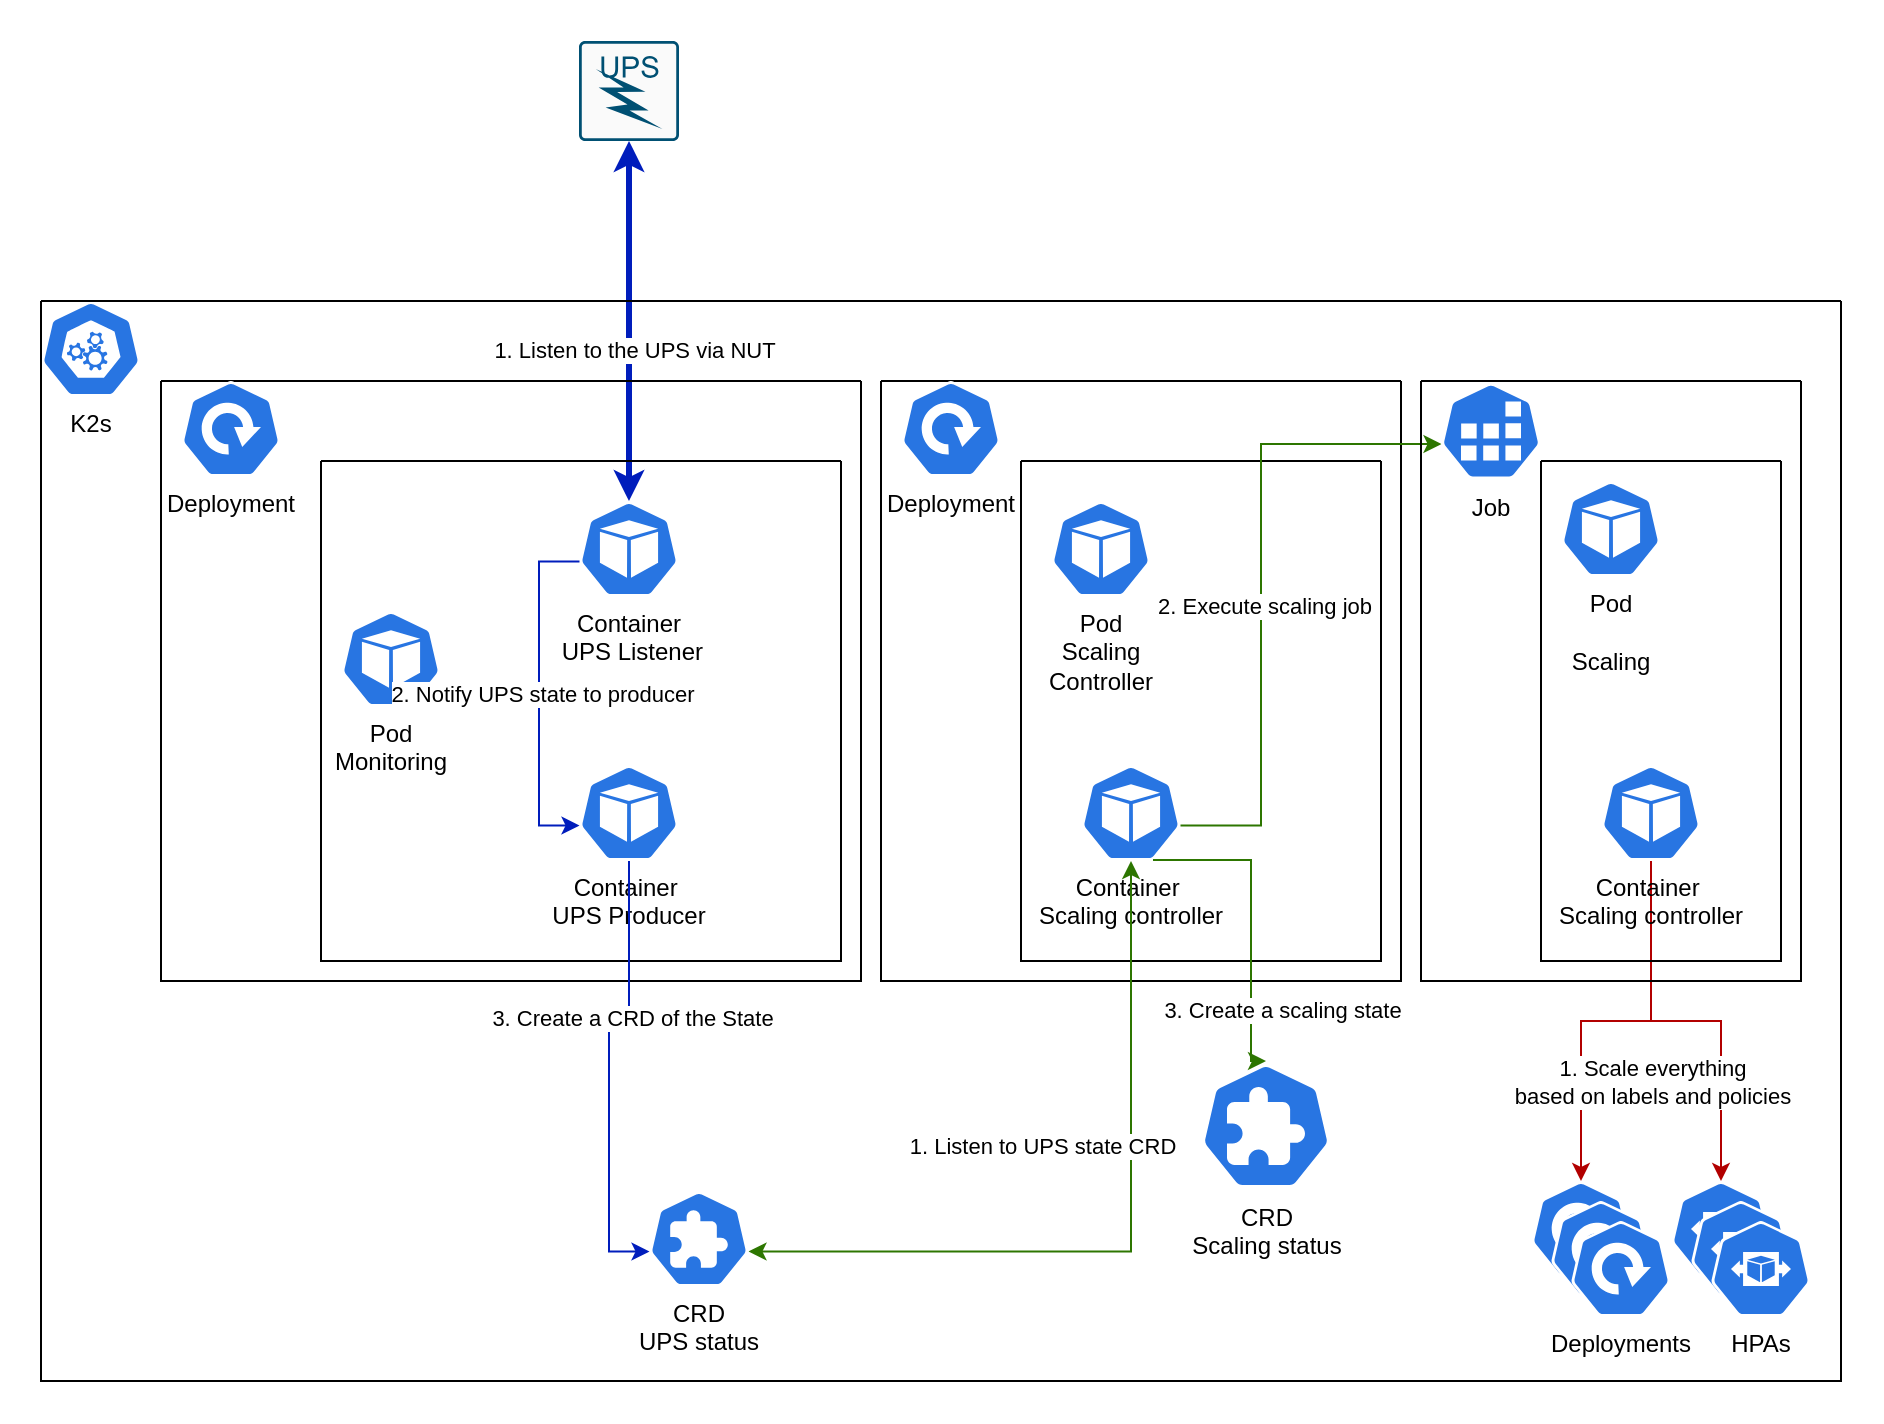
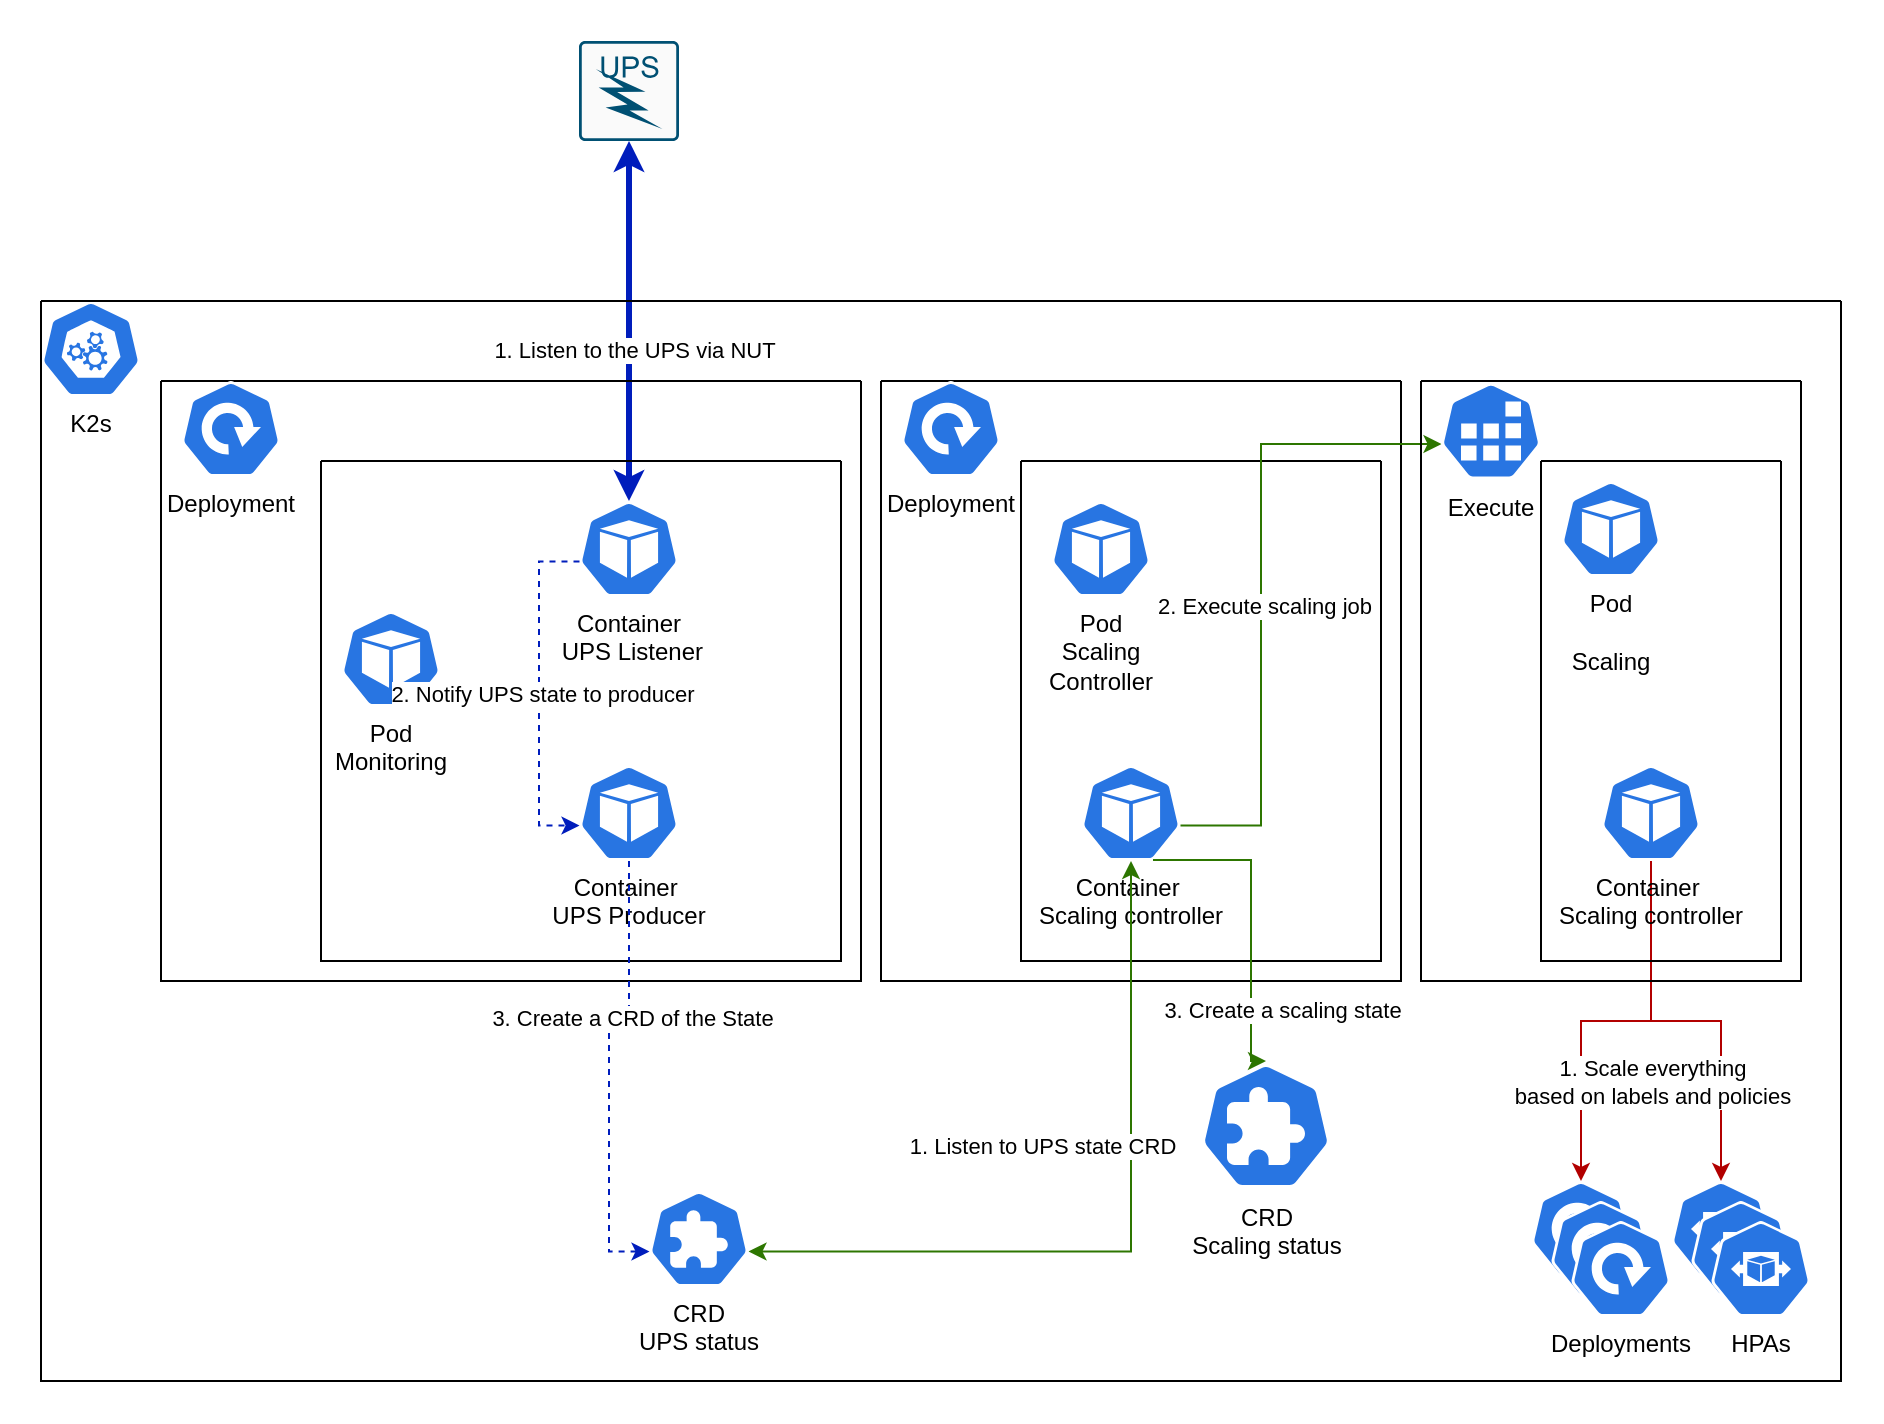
(1492, 509) -> (1492, 509)
(539, 602) -> (539, 602)
(609, 1151) -> (609, 1151)
